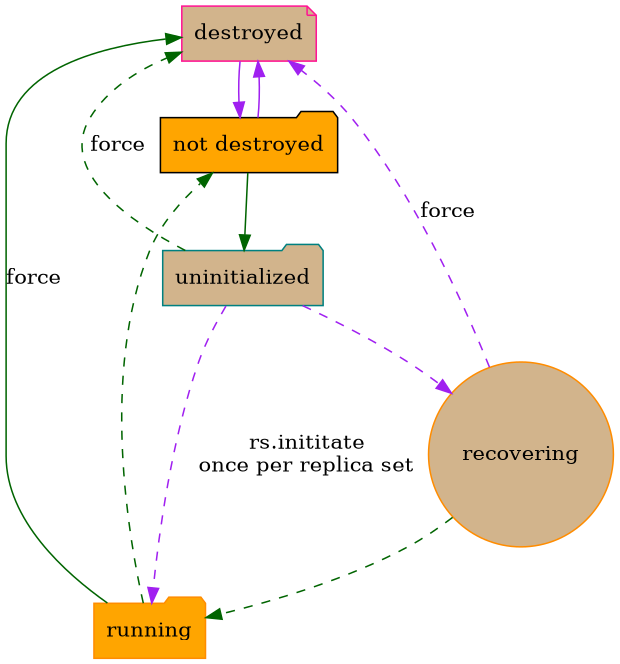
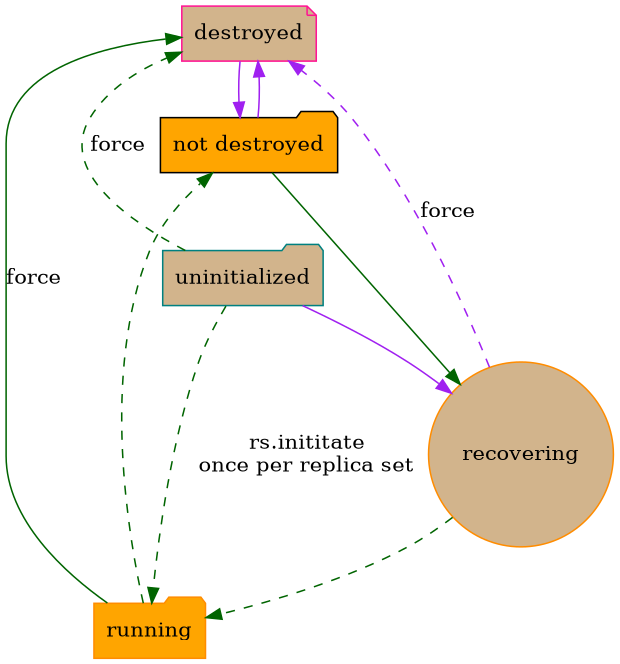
(246, 204) -> (361, 273)
(373, 341) -> (373, 341)
(176, 443) -> (176, 443)
